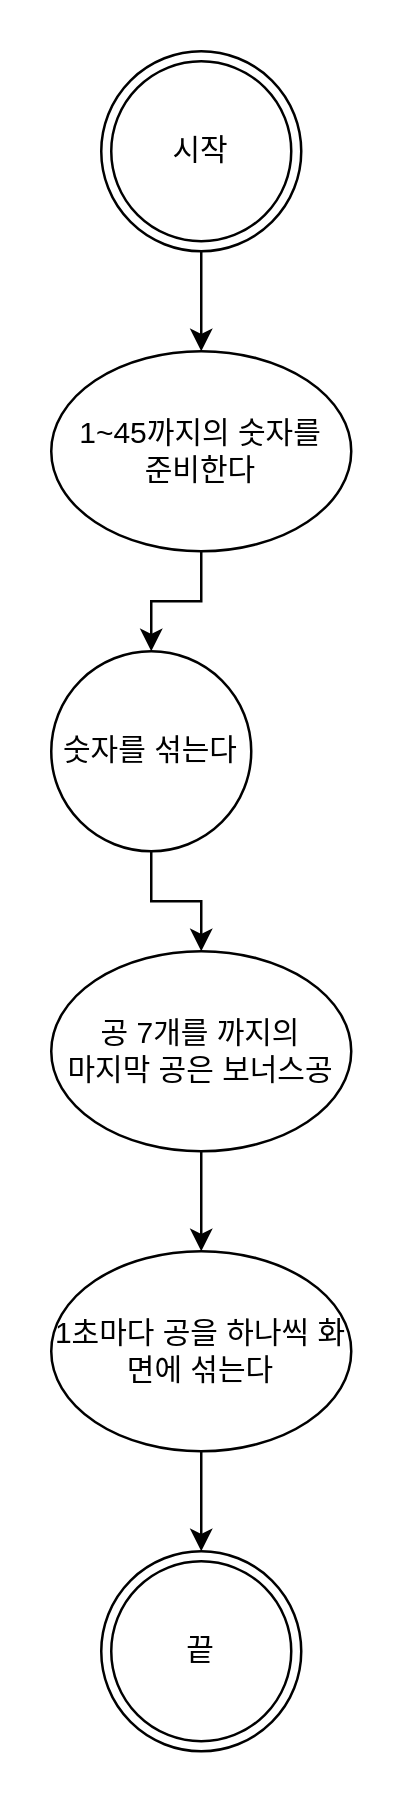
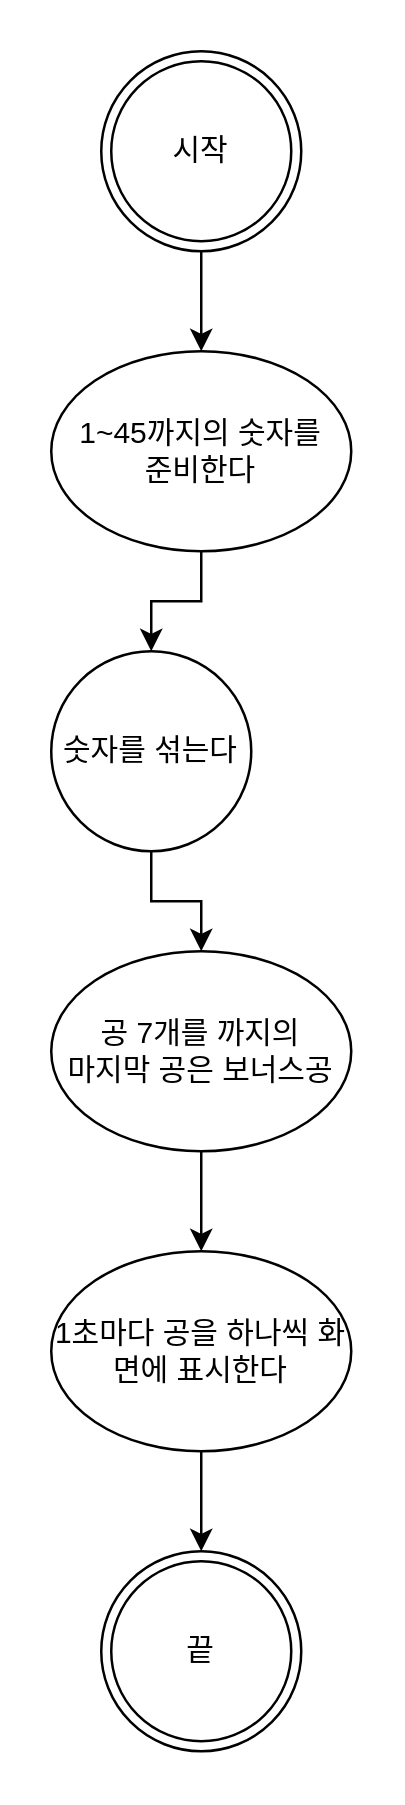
(201, 1351) -> (201, 1351)
